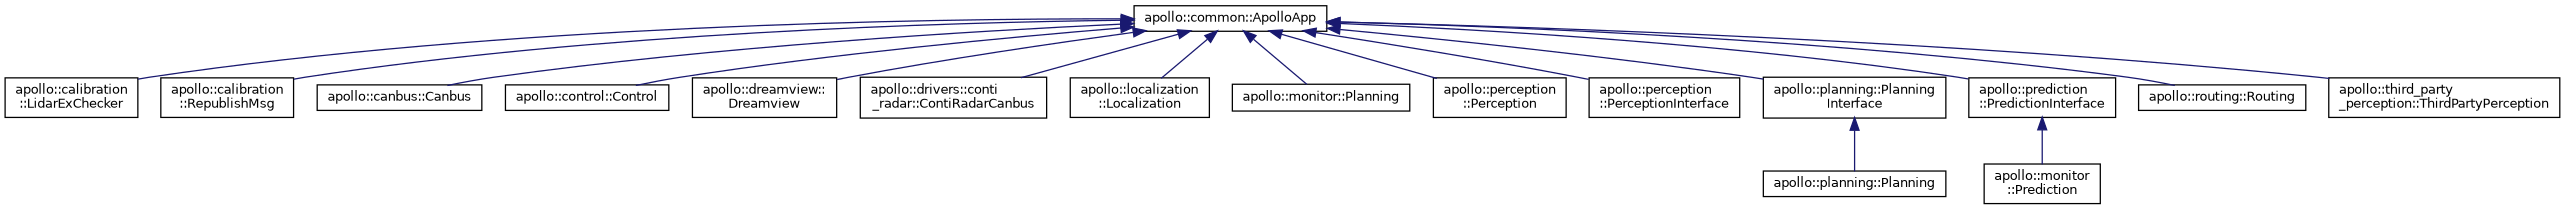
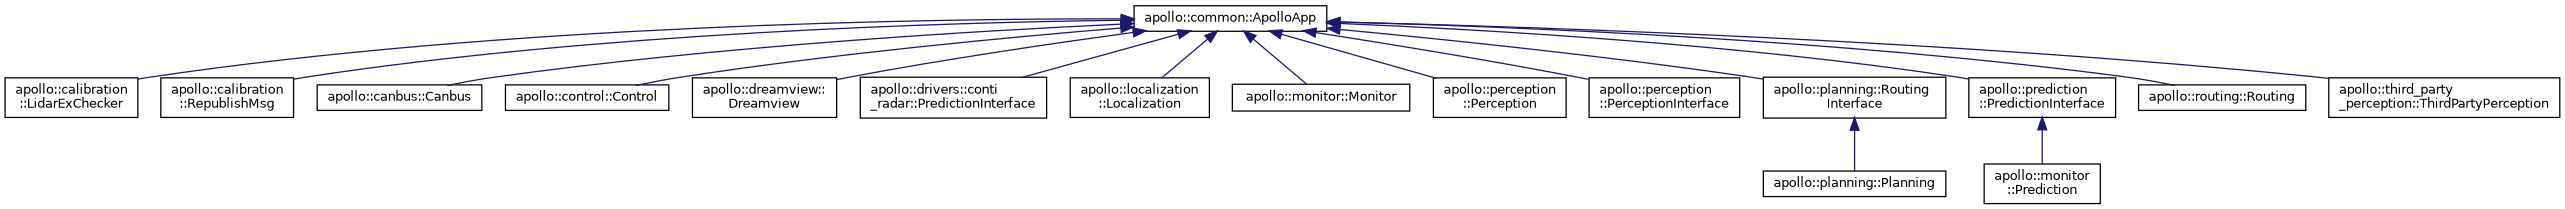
(953, 98) -> (953, 98)
(1321, 98) -> (1321, 98)
(1855, 98) -> (1855, 98)
